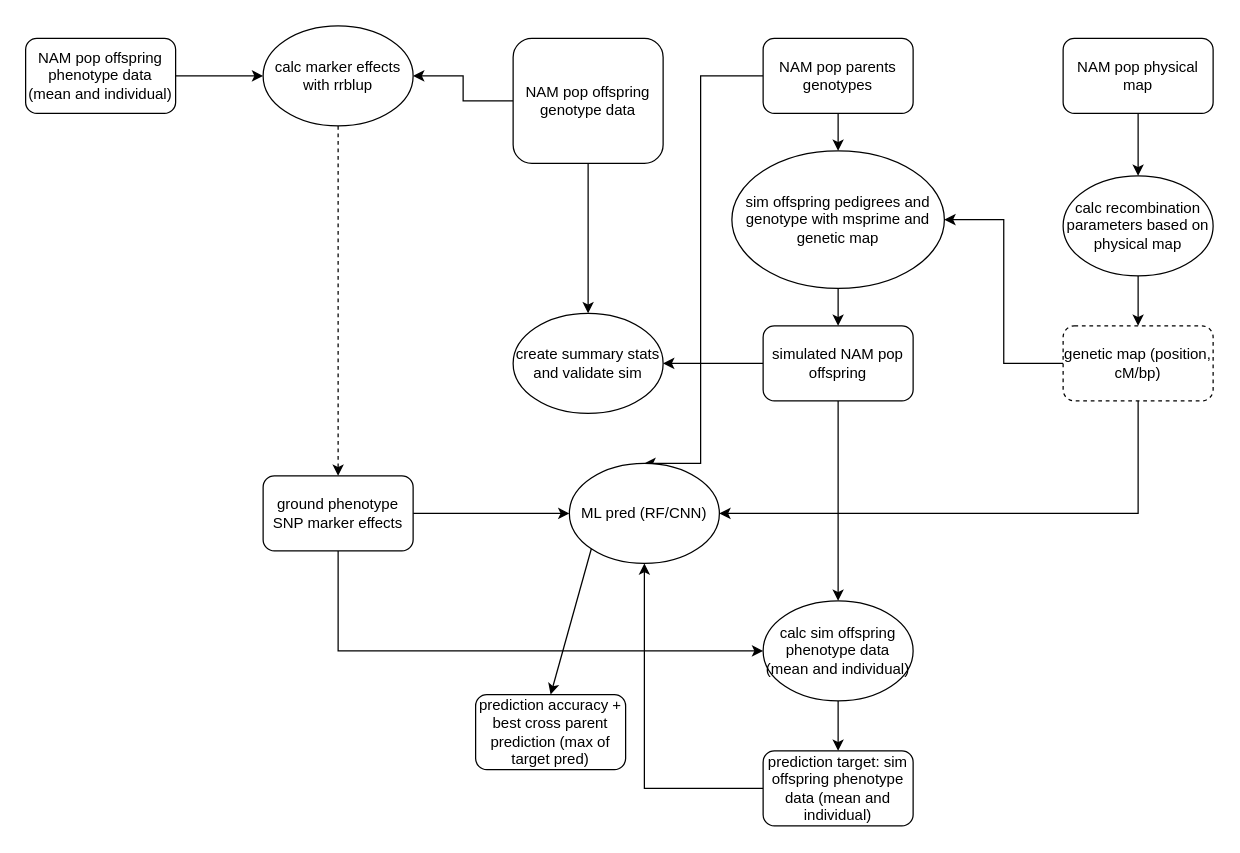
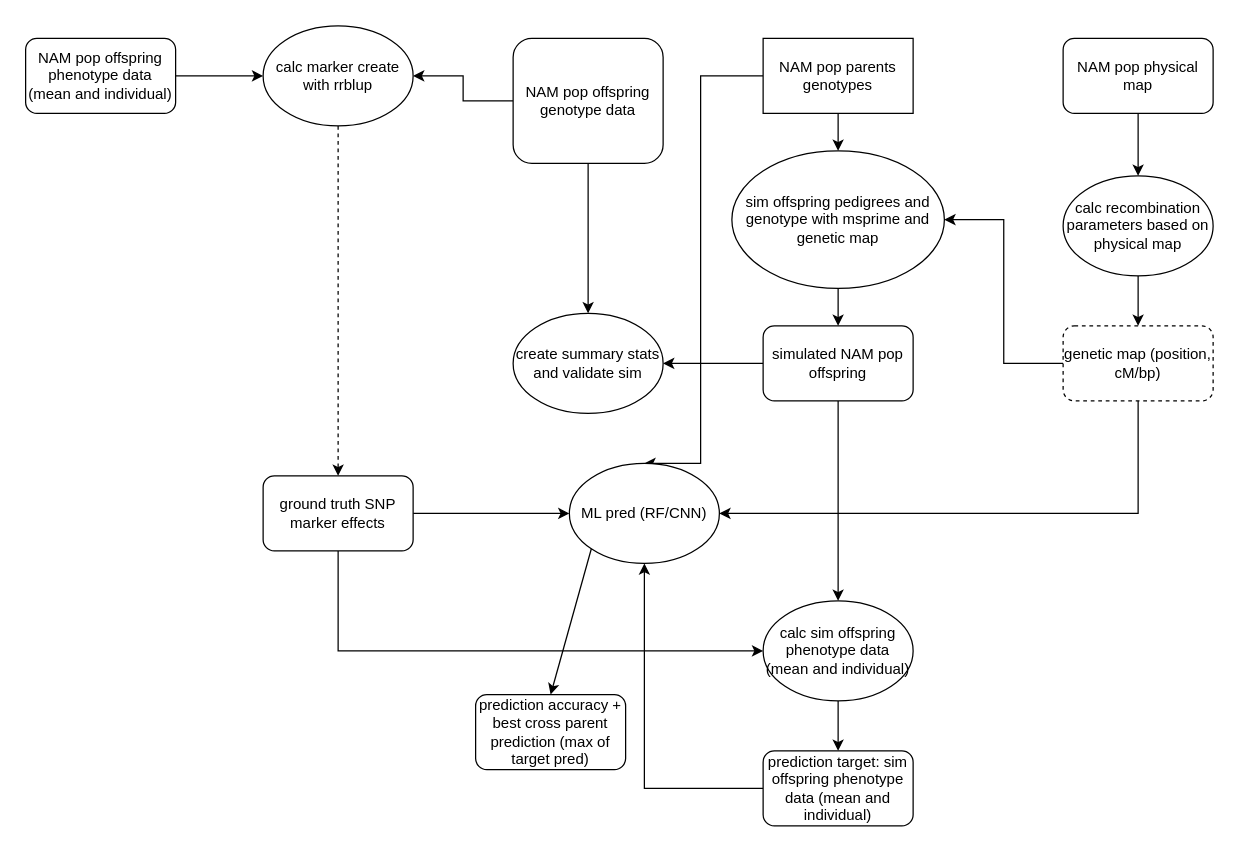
(338, 76) -> (338, 76)
(838, 76) -> (838, 76)
(338, 513) -> (338, 513)
